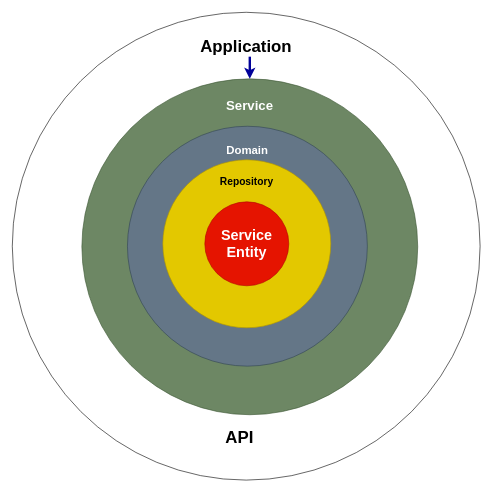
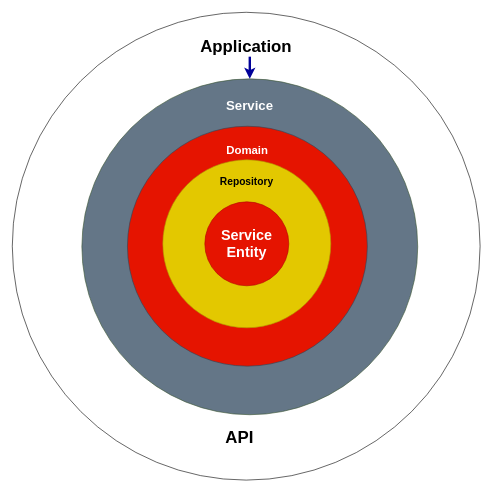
(250, 87) -> (250, 87)
(248, 135) -> (248, 135)
